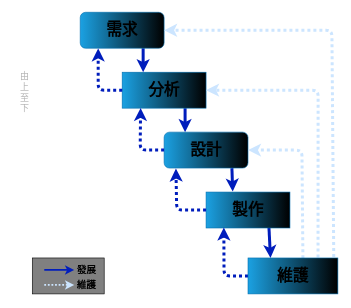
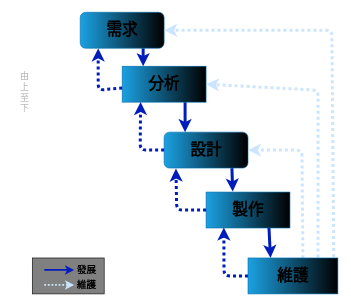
(164, 90) -> (164, 84)
